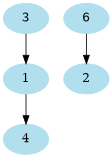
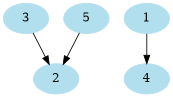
(86, 18) -> (86, 18)
(26, 45) -> (39, 45)
